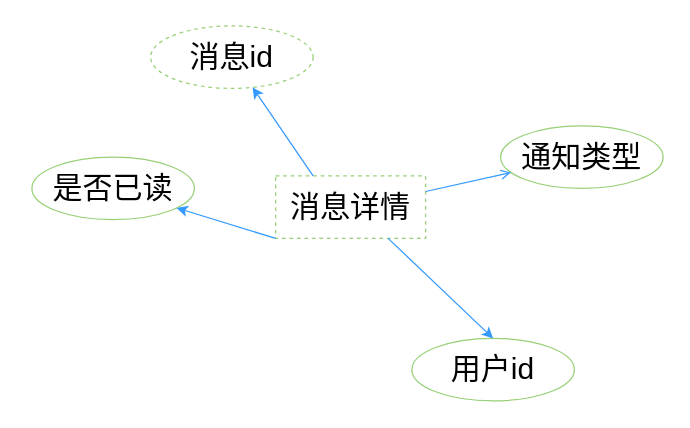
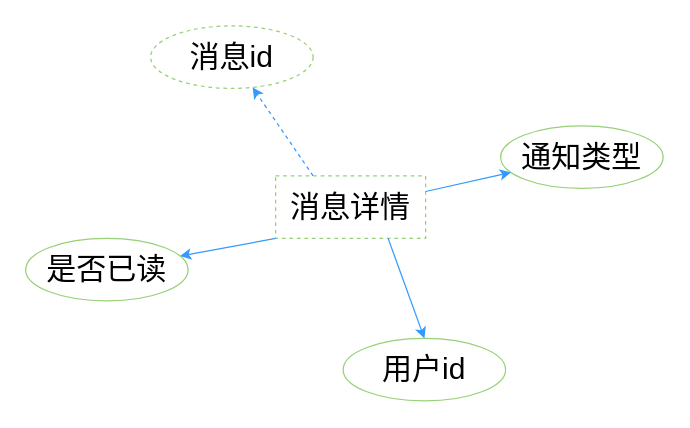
(285, 134) -> (285, 134)
(503, 174) -> (501, 174)
(113, 188) -> (107, 269)
(493, 369) -> (424, 369)
